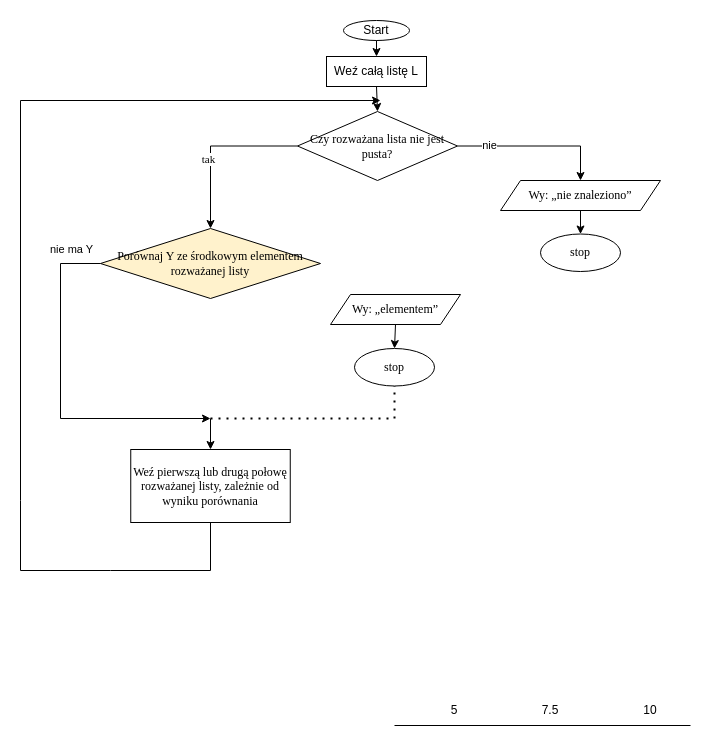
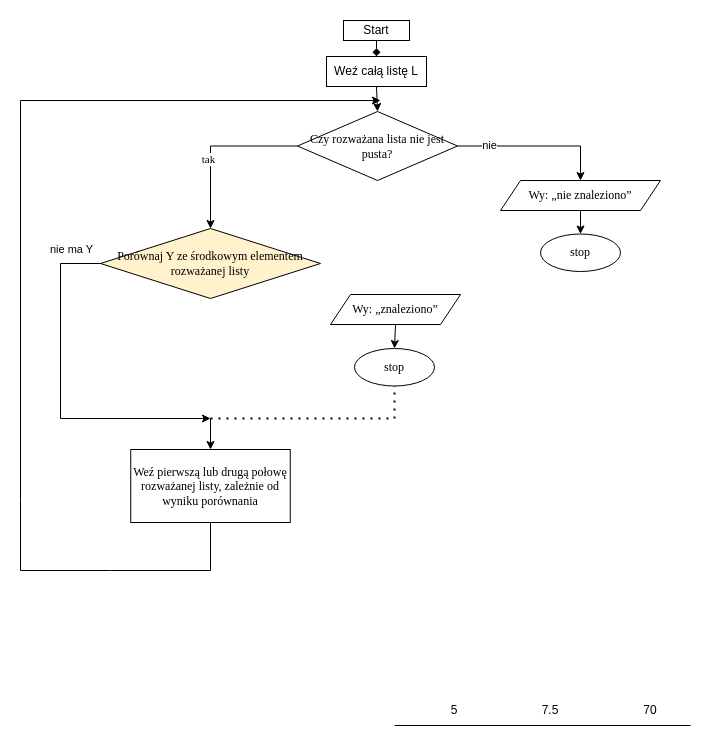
(377, 31) -> (377, 31)
(377, 48) -> (377, 48)
(396, 310) -> (396, 310)
(651, 711) -> (651, 711)
